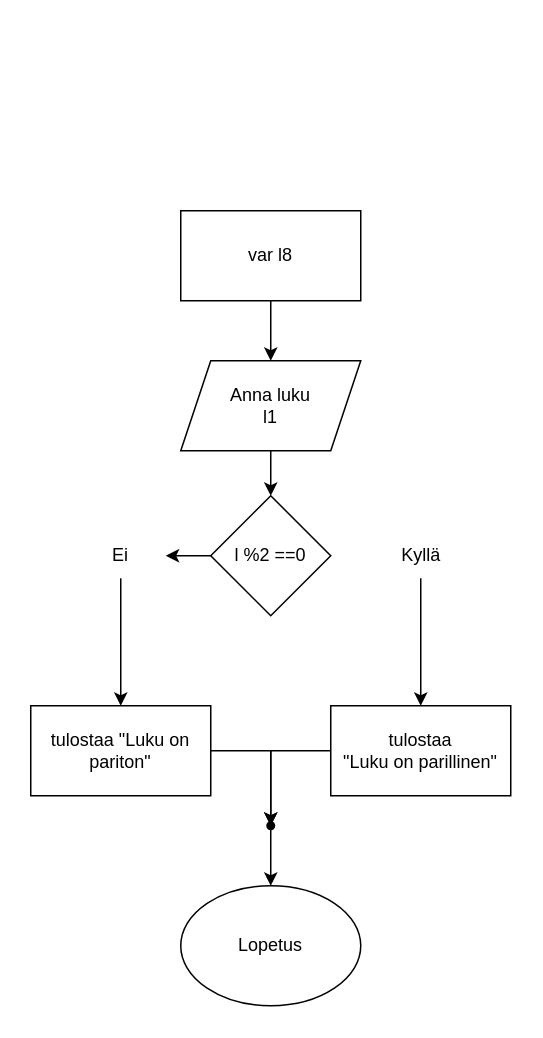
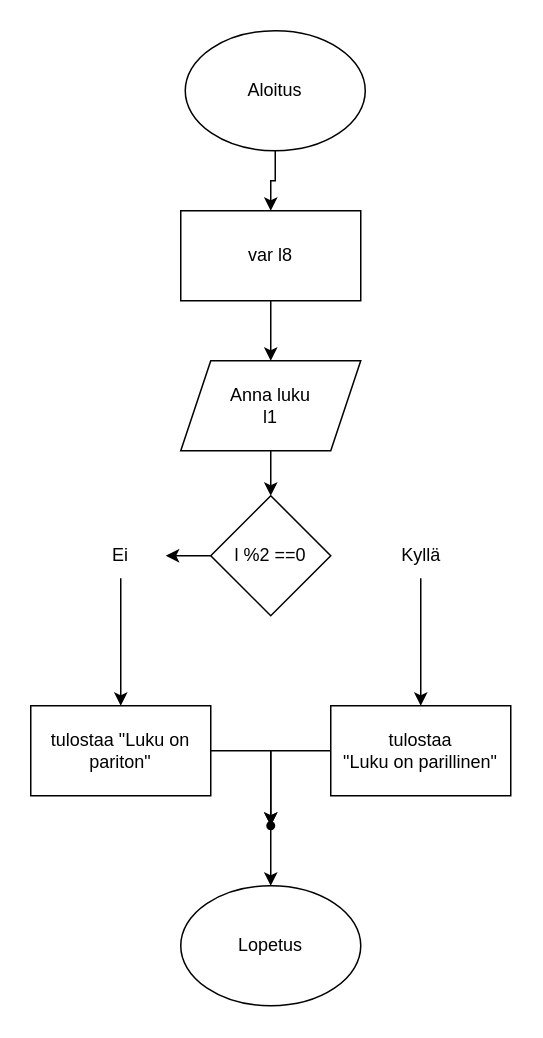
none -> (275, 91)
none -> (275, 178)
